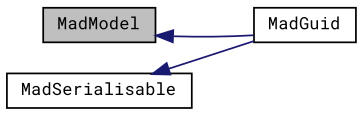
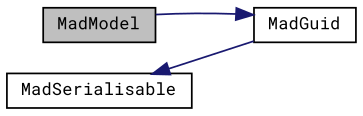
(213, 37) -> (196, 13)
